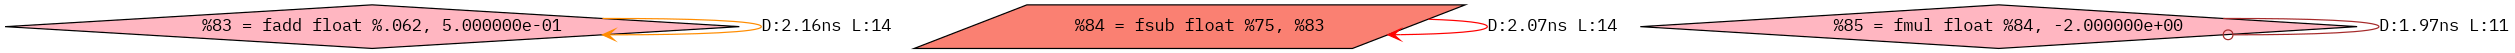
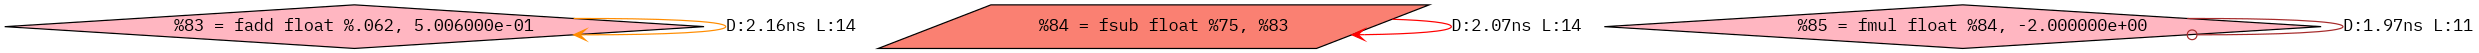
(372, 27) -> (354, 27)
